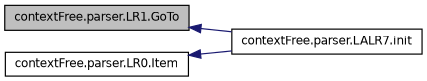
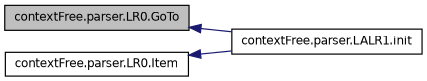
(97, 18) -> (97, 18)
(327, 42) -> (327, 42)
